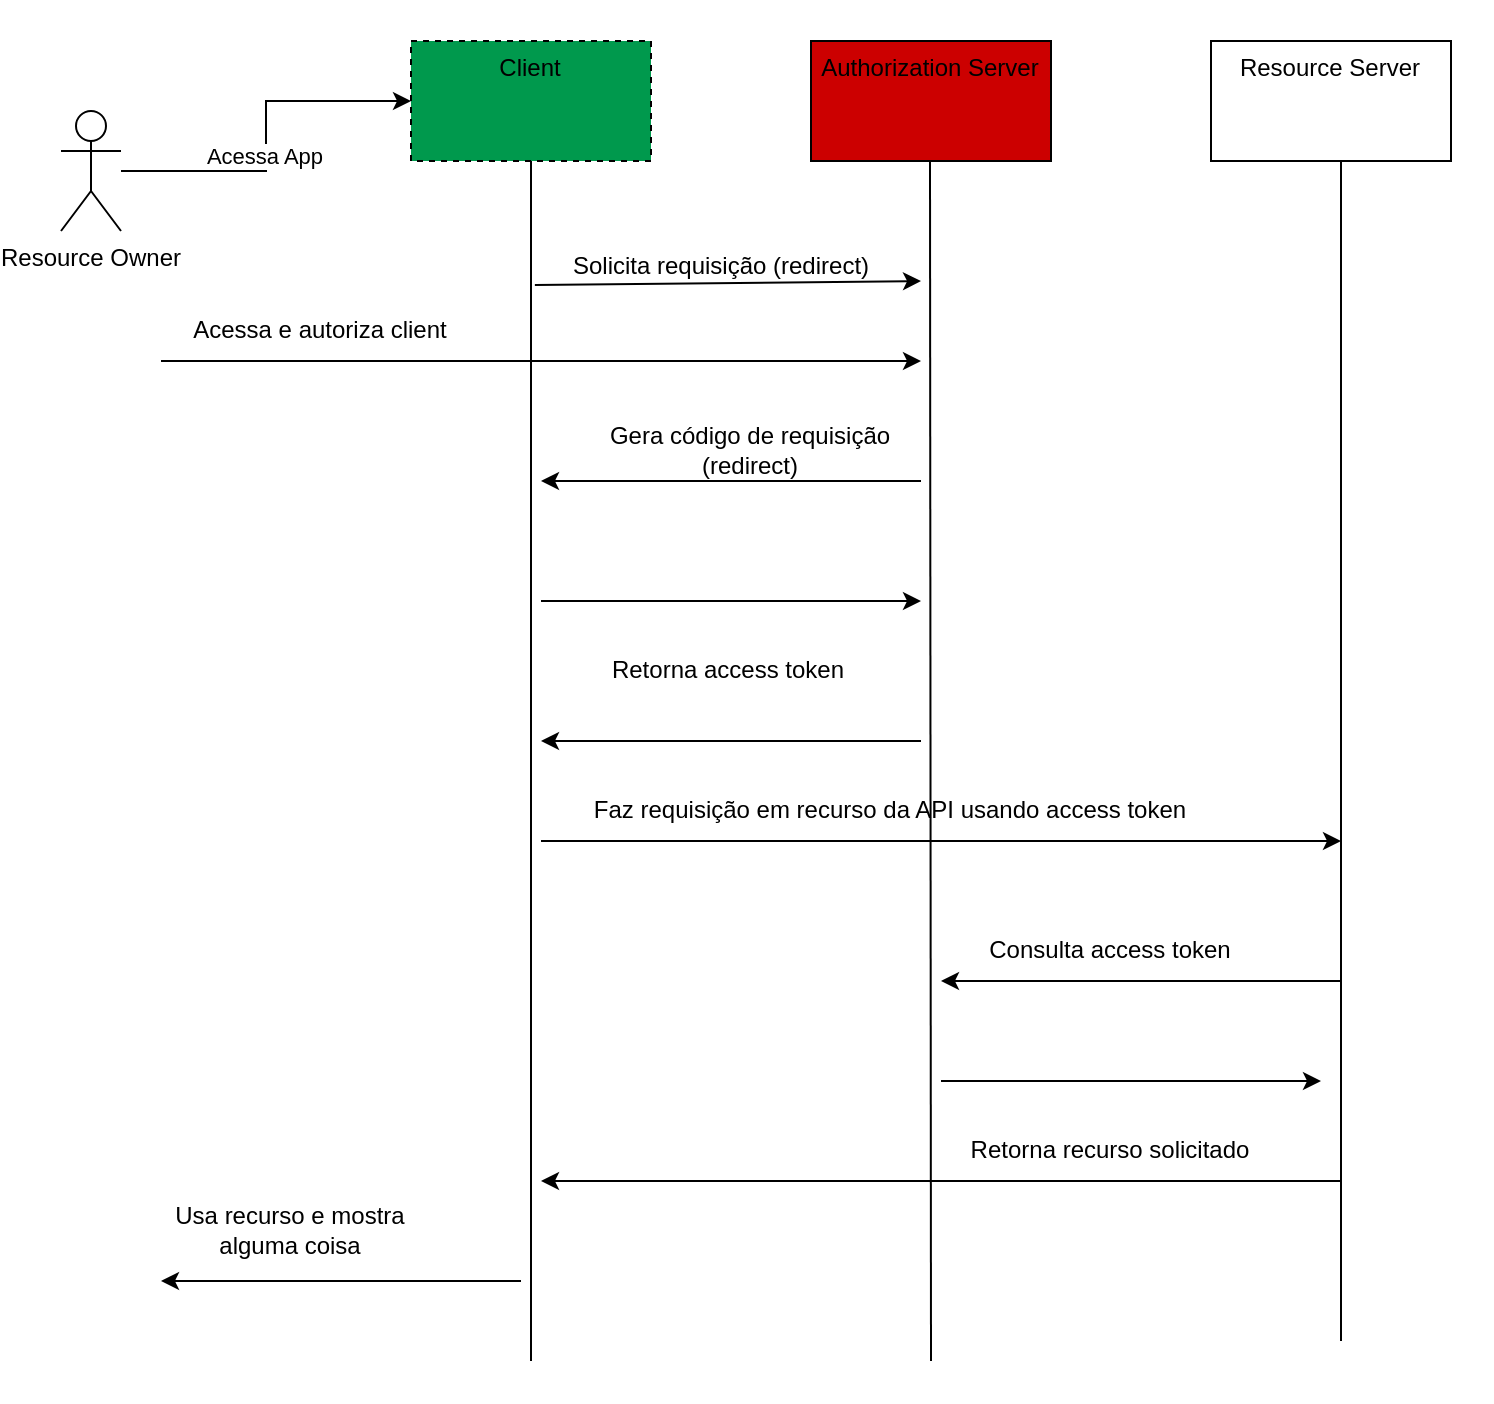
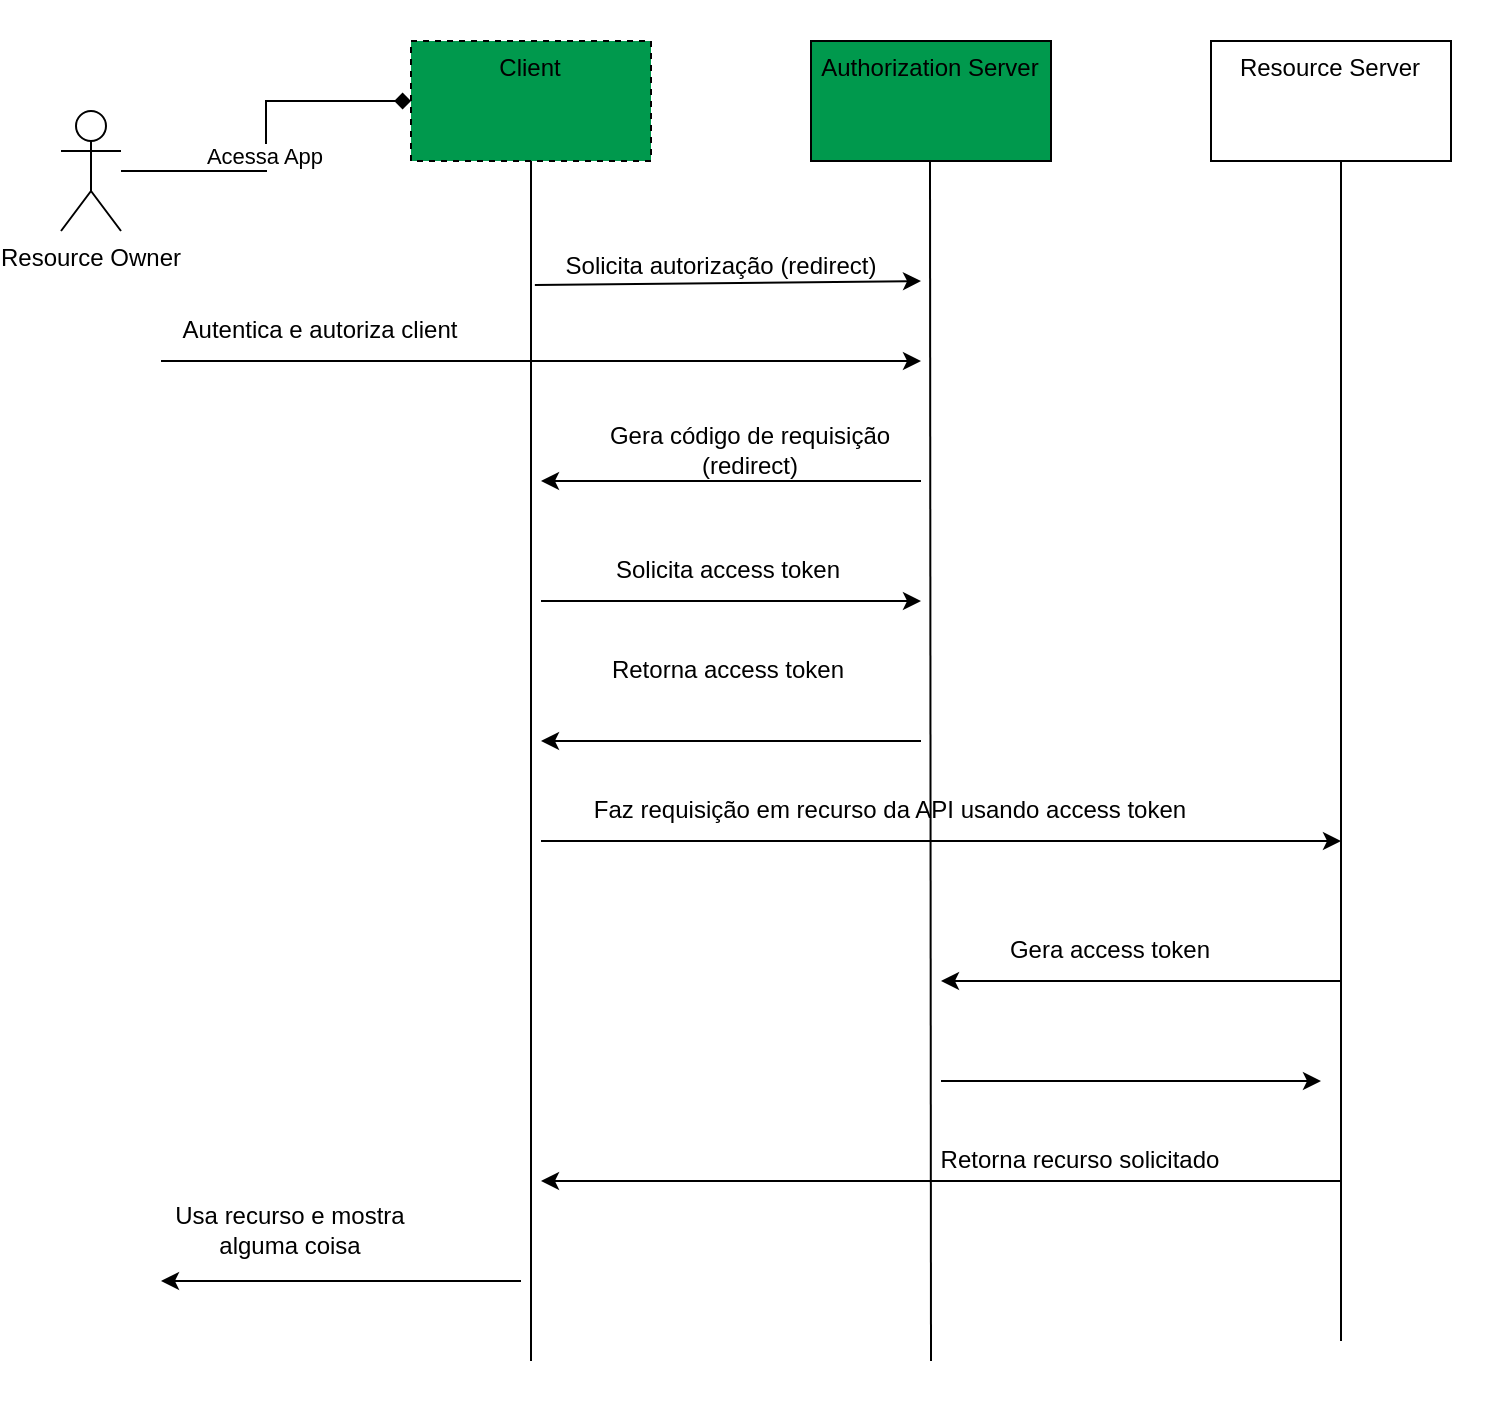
(395, 101) -> (394, 101)
(931, 101) -> (931, 101)
(722, 267) -> (722, 267)
(321, 331) -> (321, 331)
none -> (729, 571)
(1111, 951) -> (1111, 951)
(1111, 1151) -> (1081, 1161)
